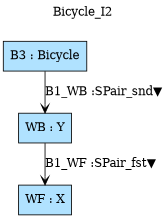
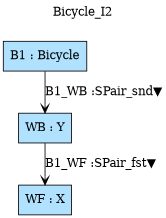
(45, 56) -> (45, 56)
